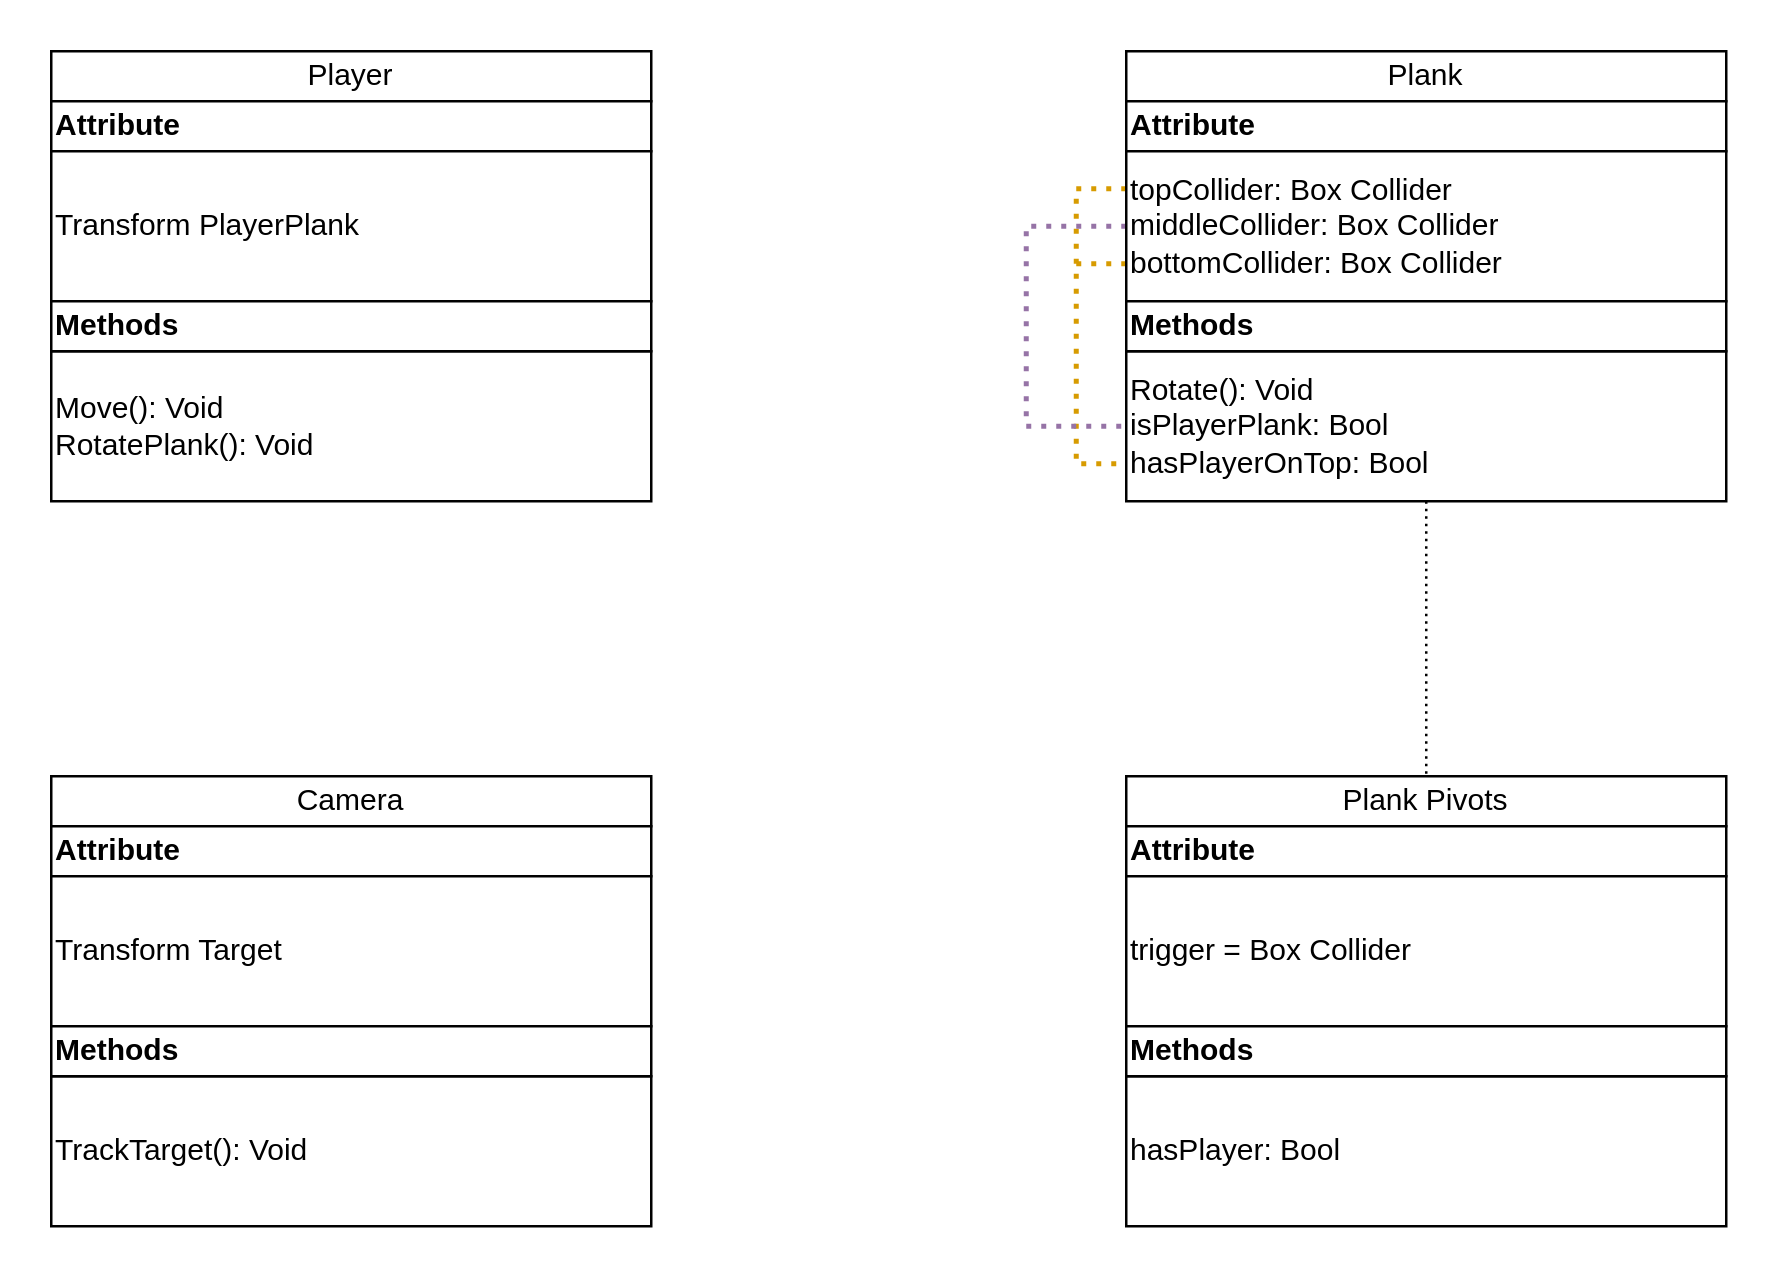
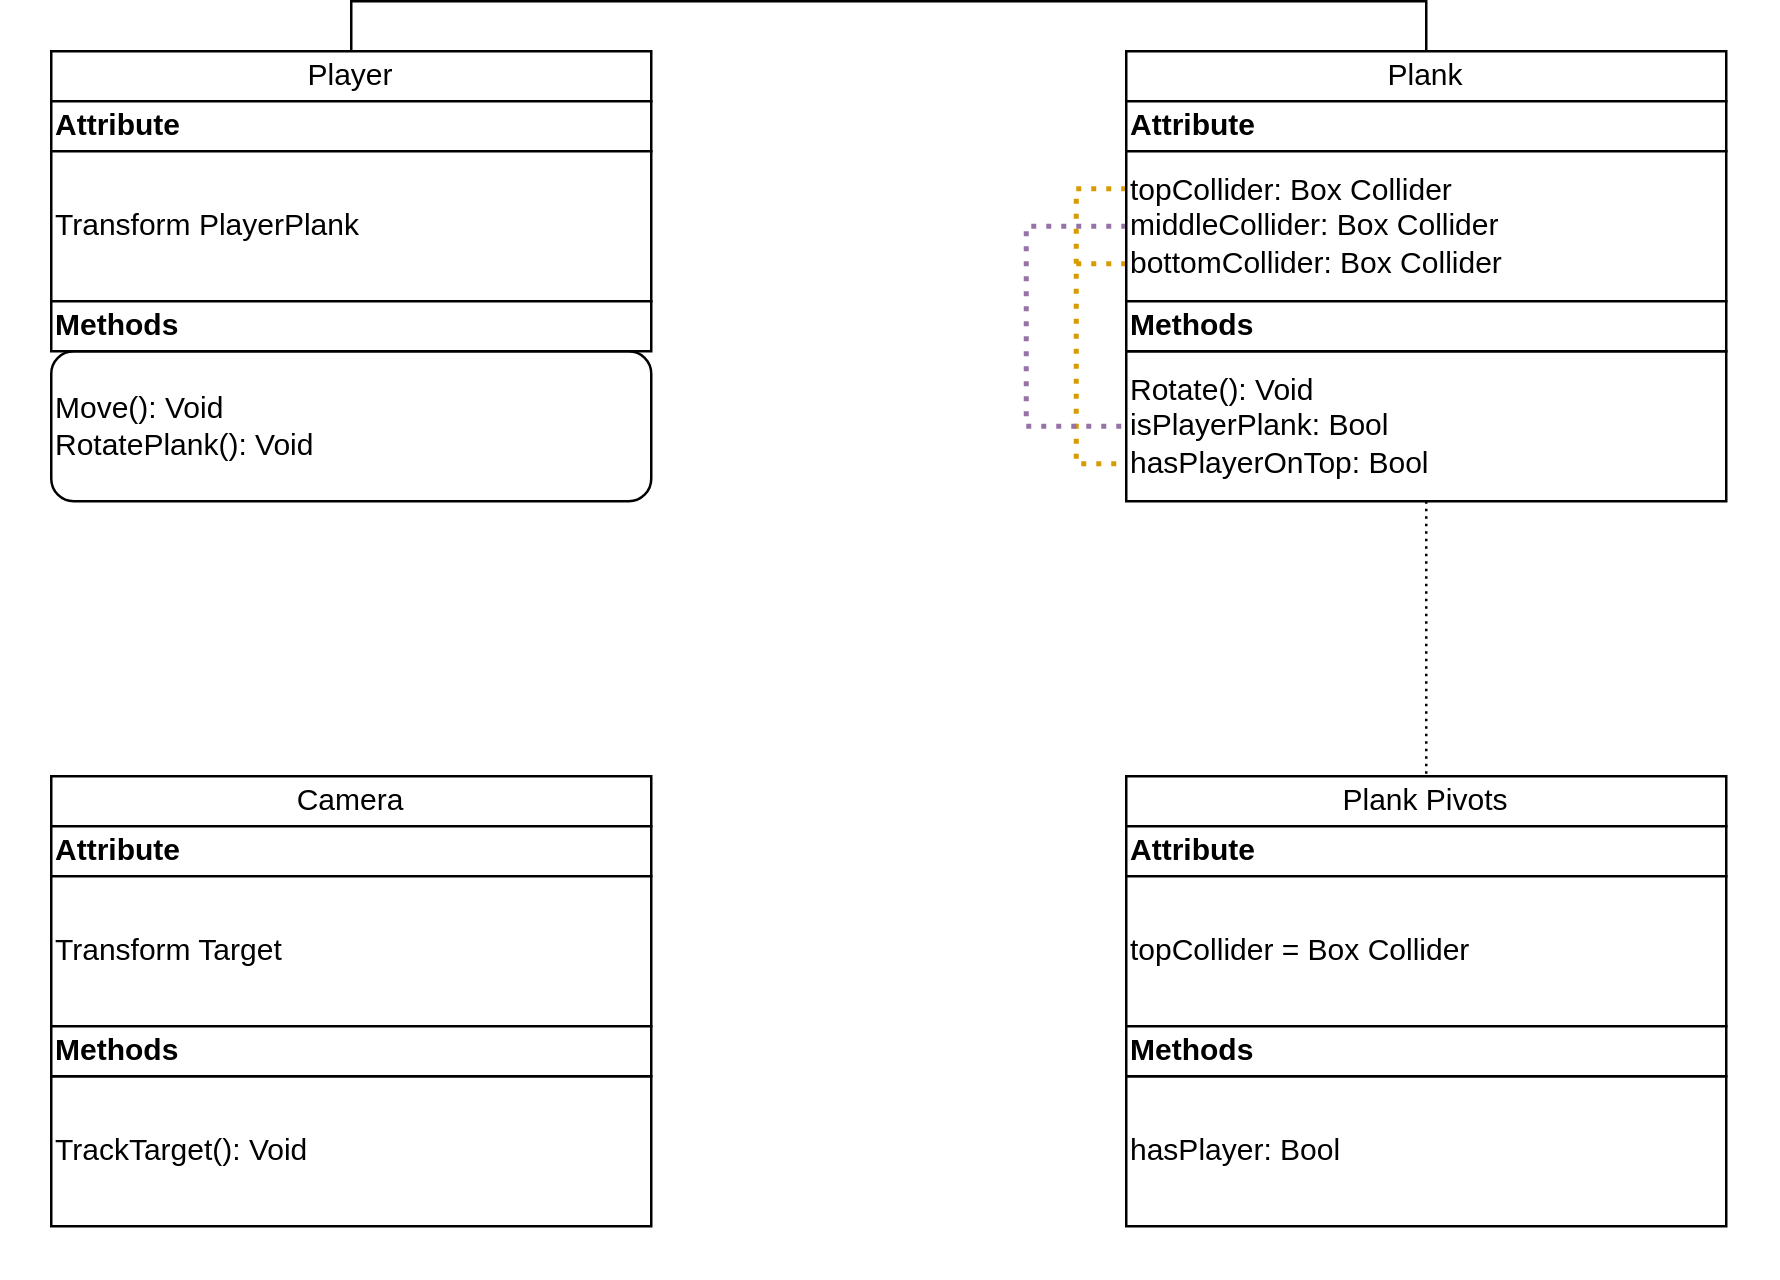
none -> (888, 1)
(351, 426) -> (351, 426)
(1289, 951) -> (1315, 951)
